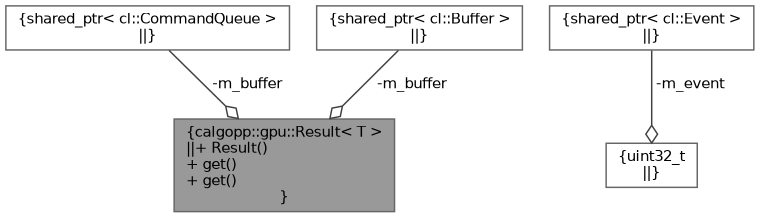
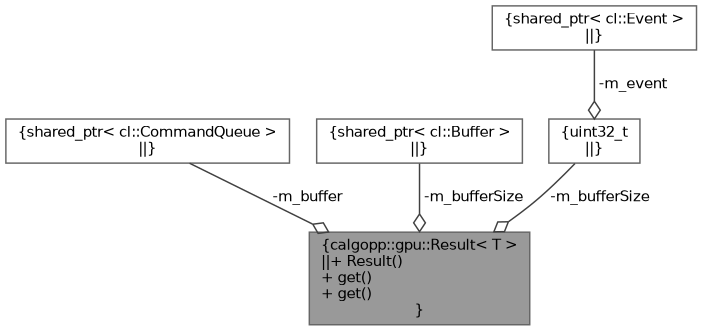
(410, 84) -> (472, 198)
none -> (543, 194)
